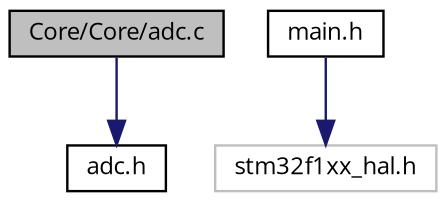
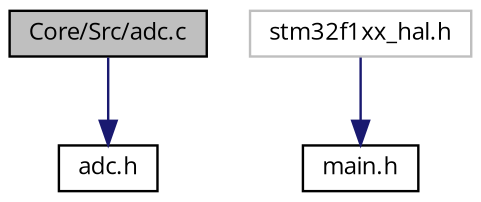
(117, 34) -> (108, 34)
(326, 89) -> (361, 89)
